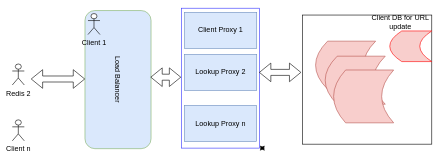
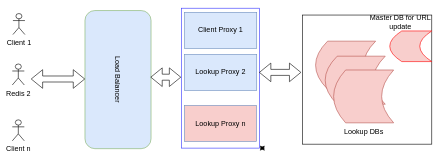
(400, 23) -> (400, 23)
(94, 24) -> (19, 24)
(220, 123) -> (220, 123)
none -> (363, 132)
